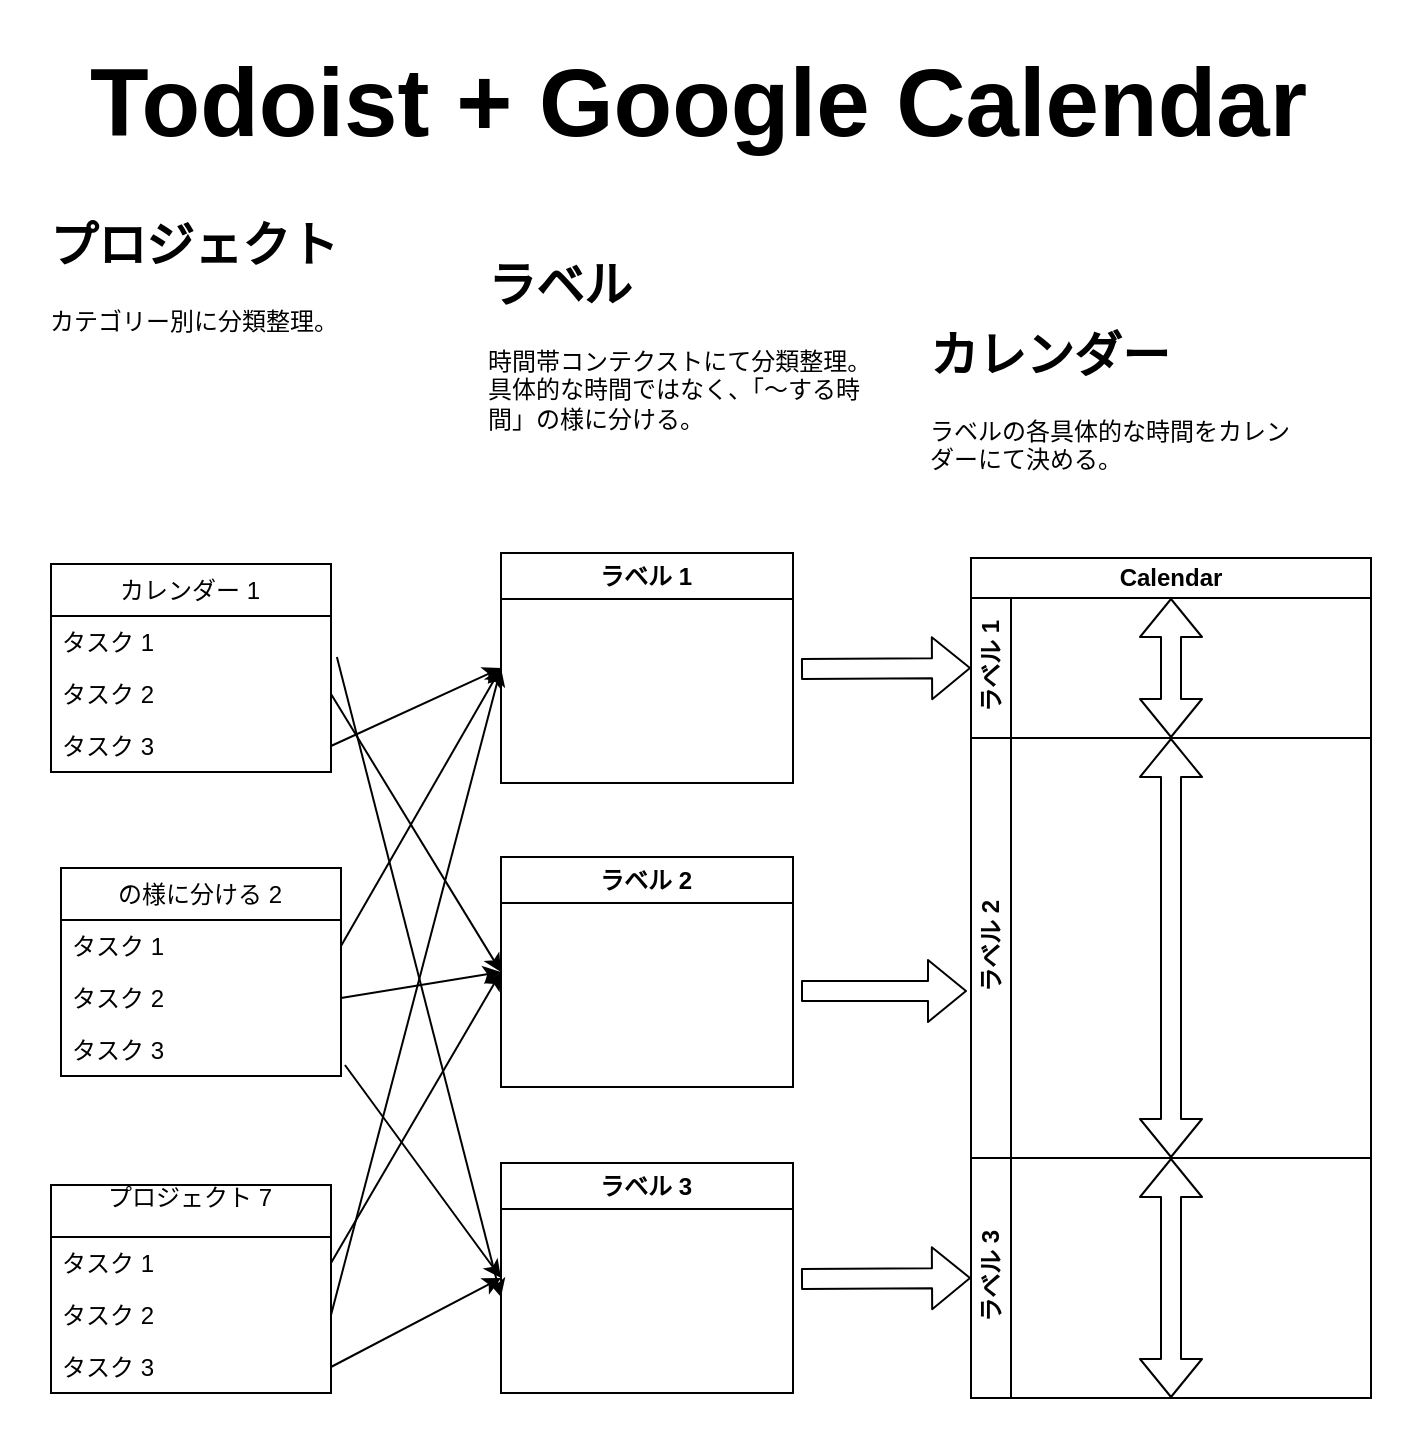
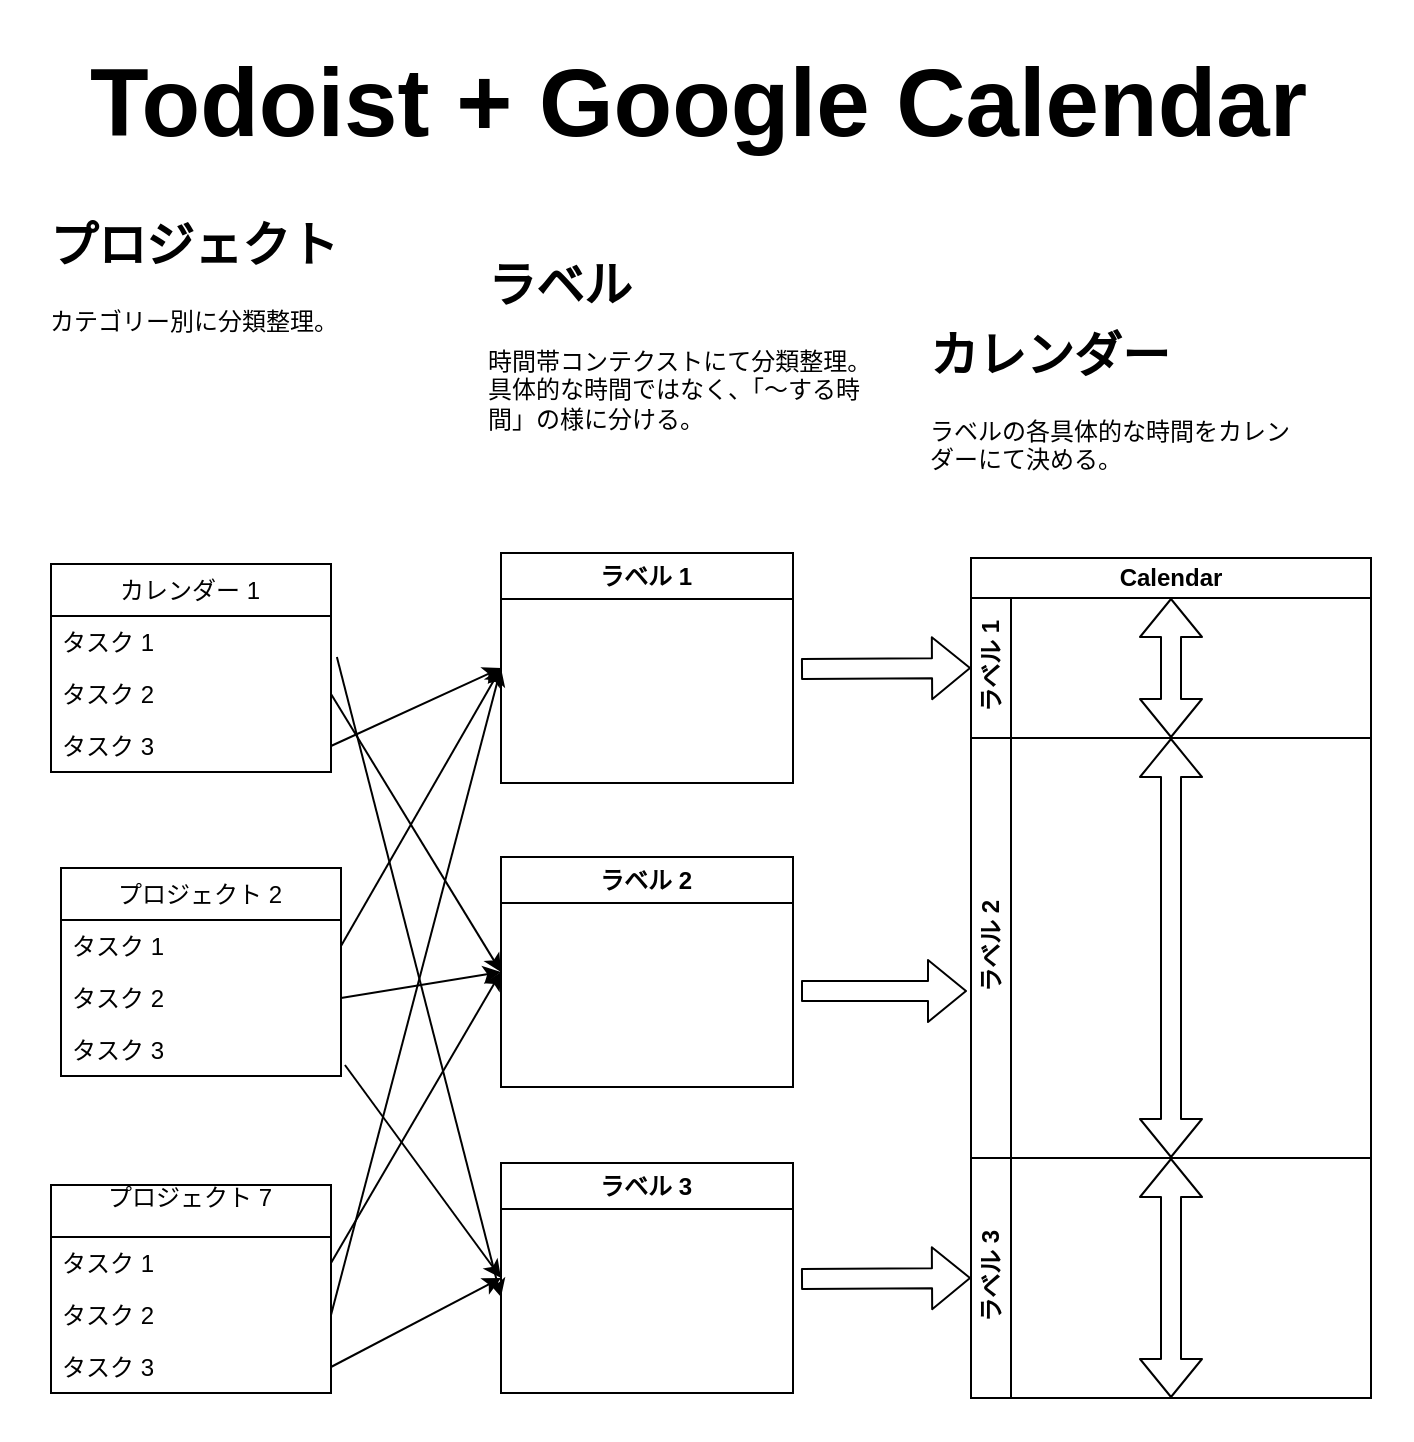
(200, 895) -> (200, 895)
